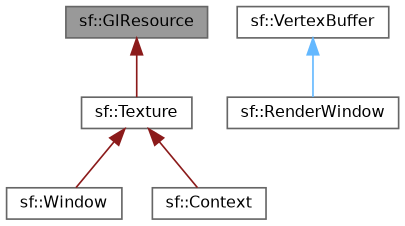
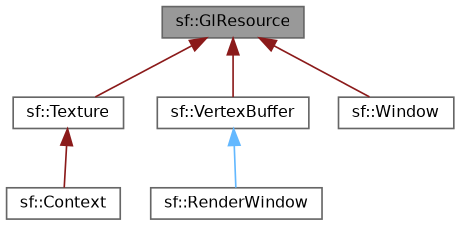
none -> (233, 76)
(95, 165) -> (322, 71)
